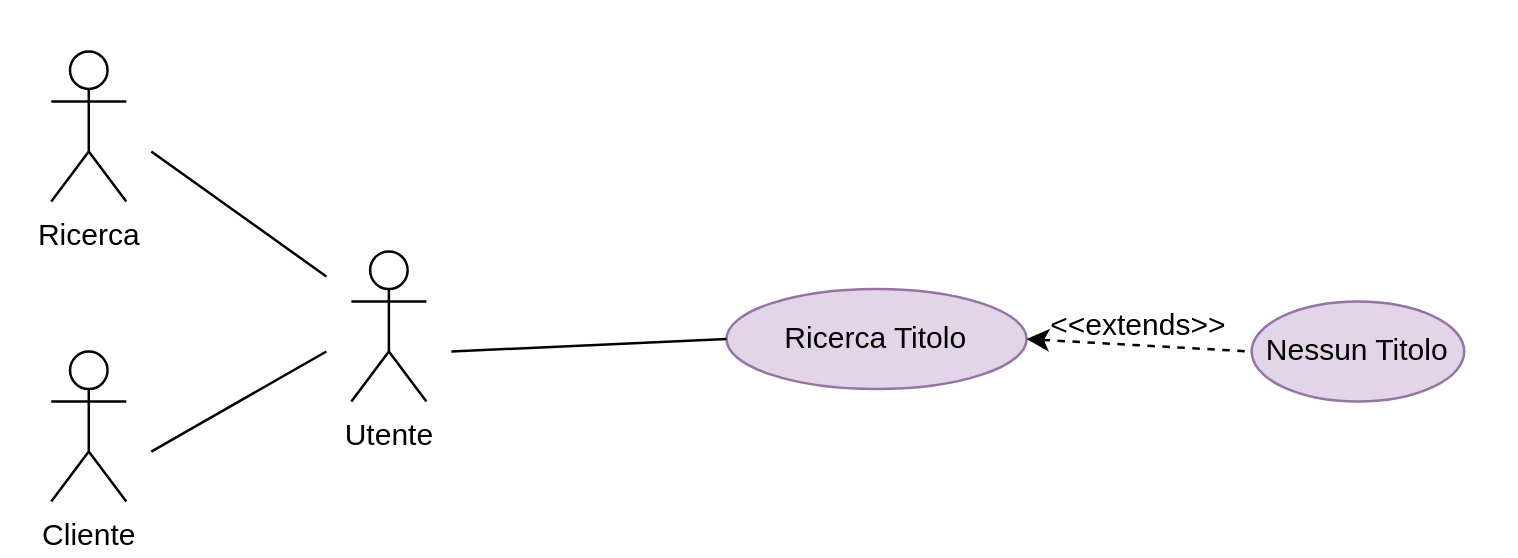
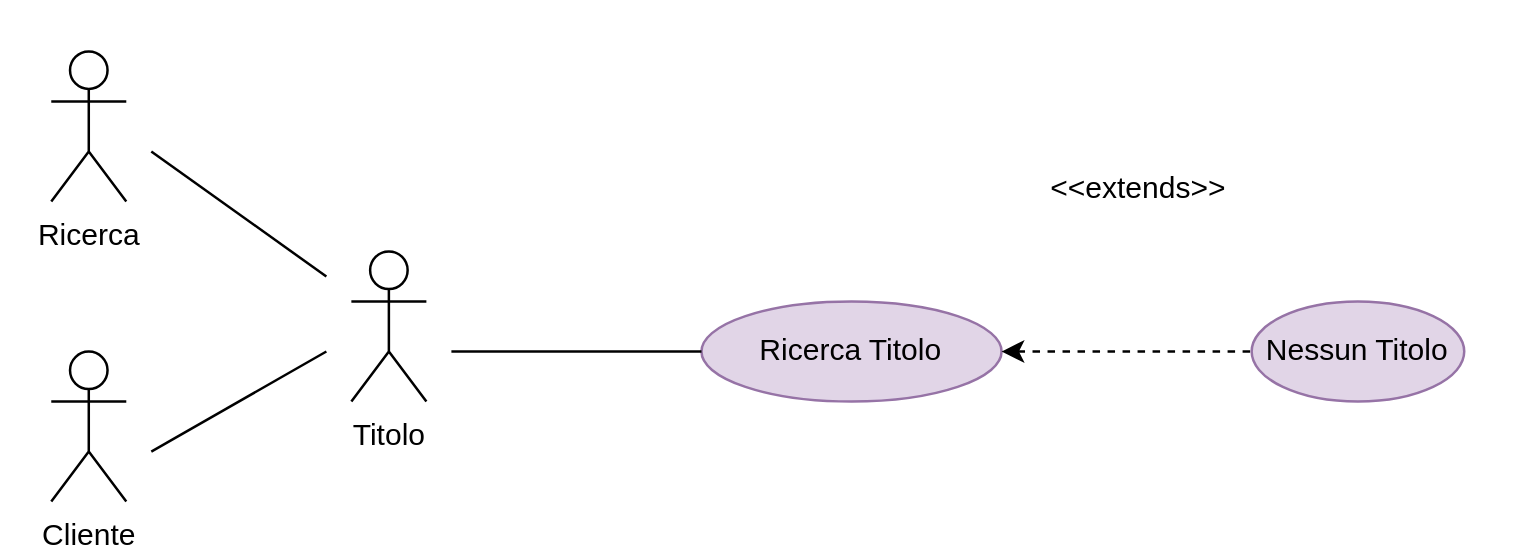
(1139, 326) -> (1139, 189)
(876, 339) -> (851, 351)
(390, 437) -> (390, 437)
